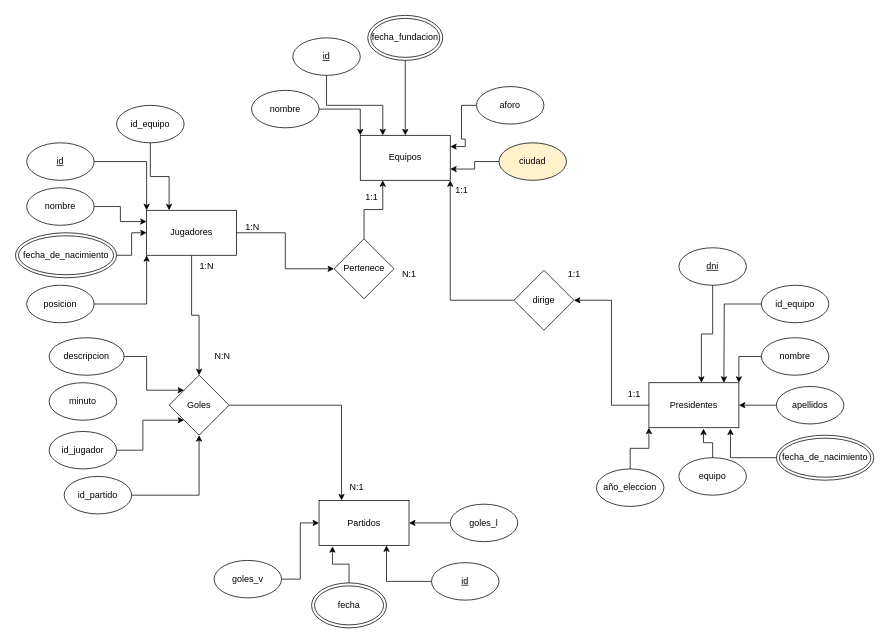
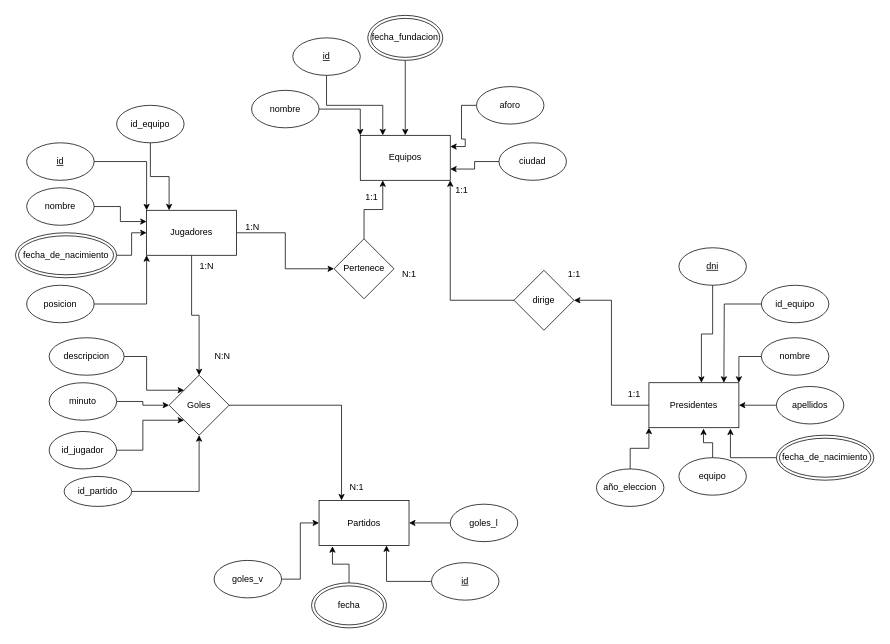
(533, 162) -> (533, 162)
none -> (142, 402)
(98, 495) -> (98, 492)
